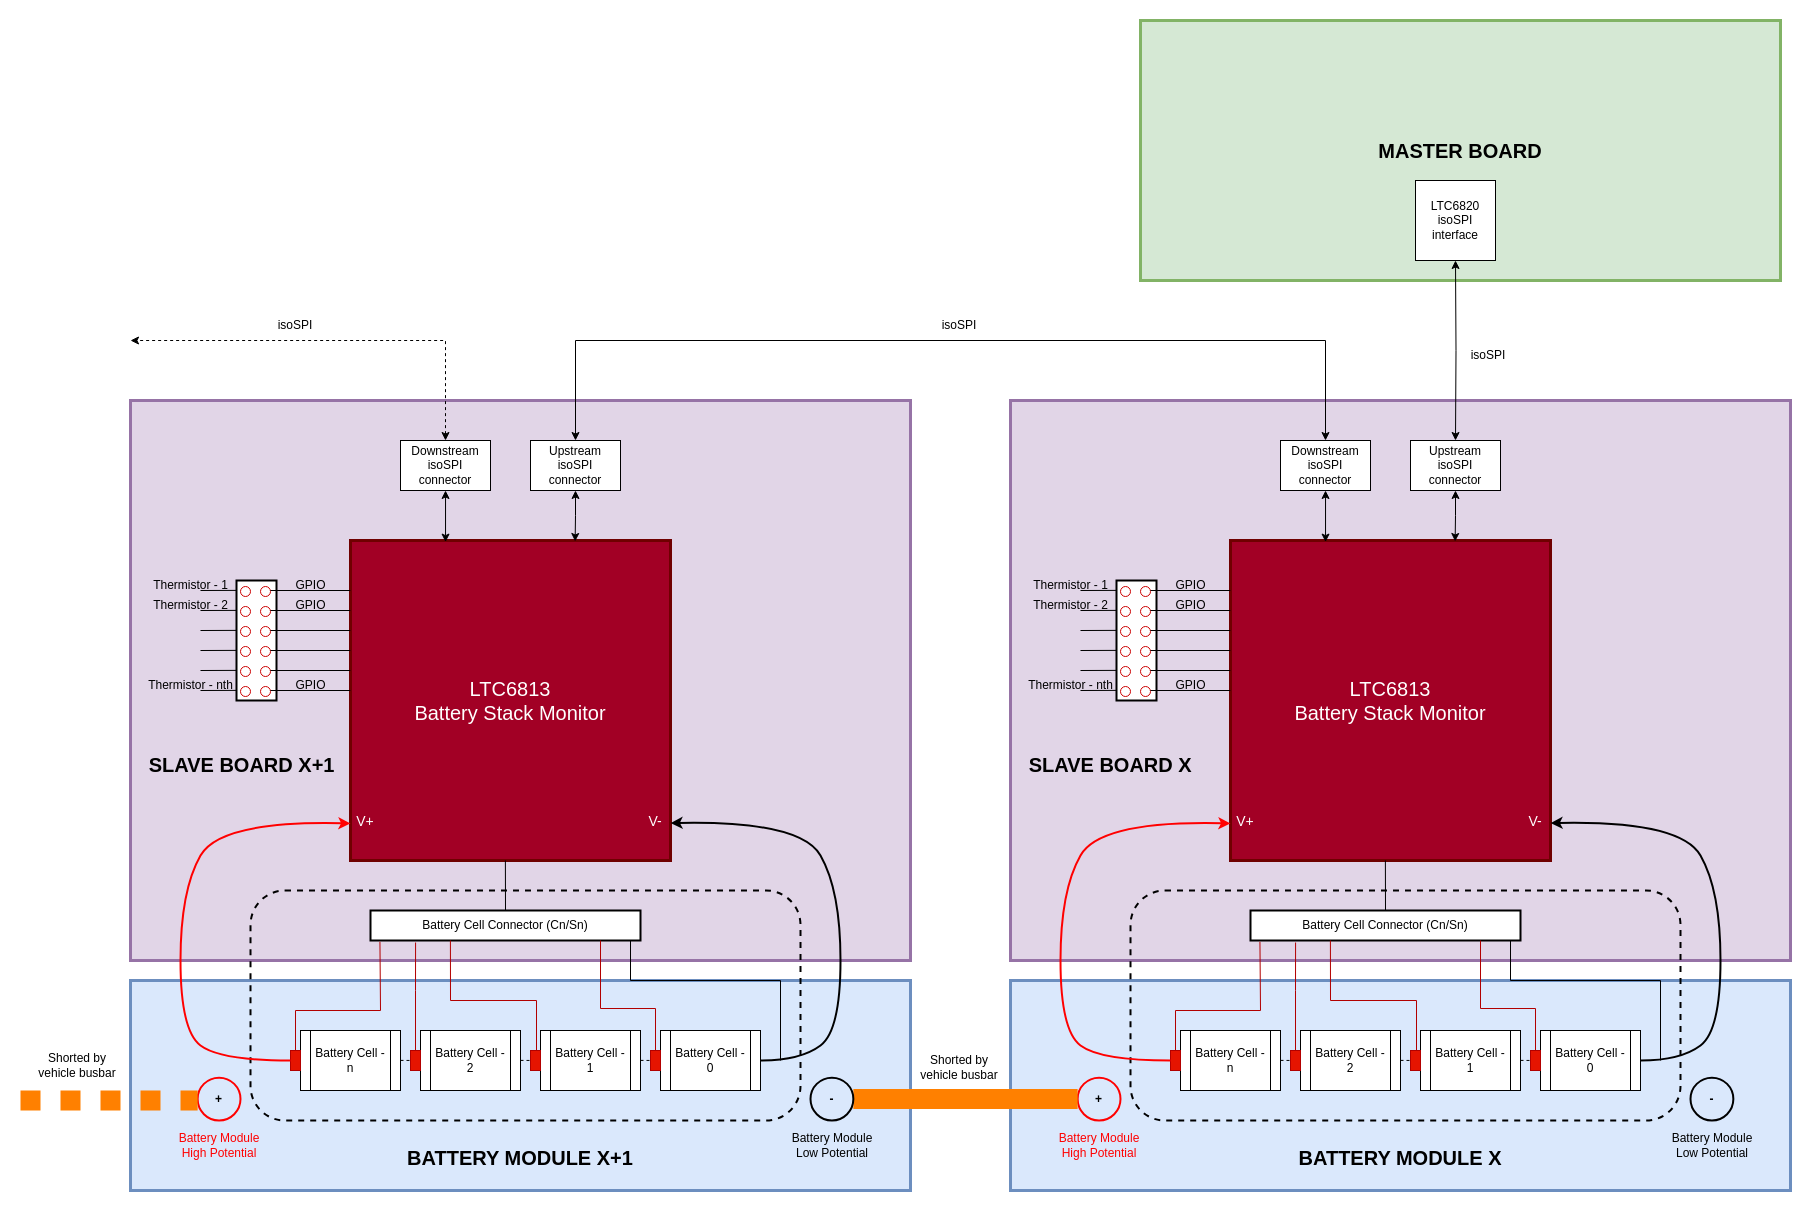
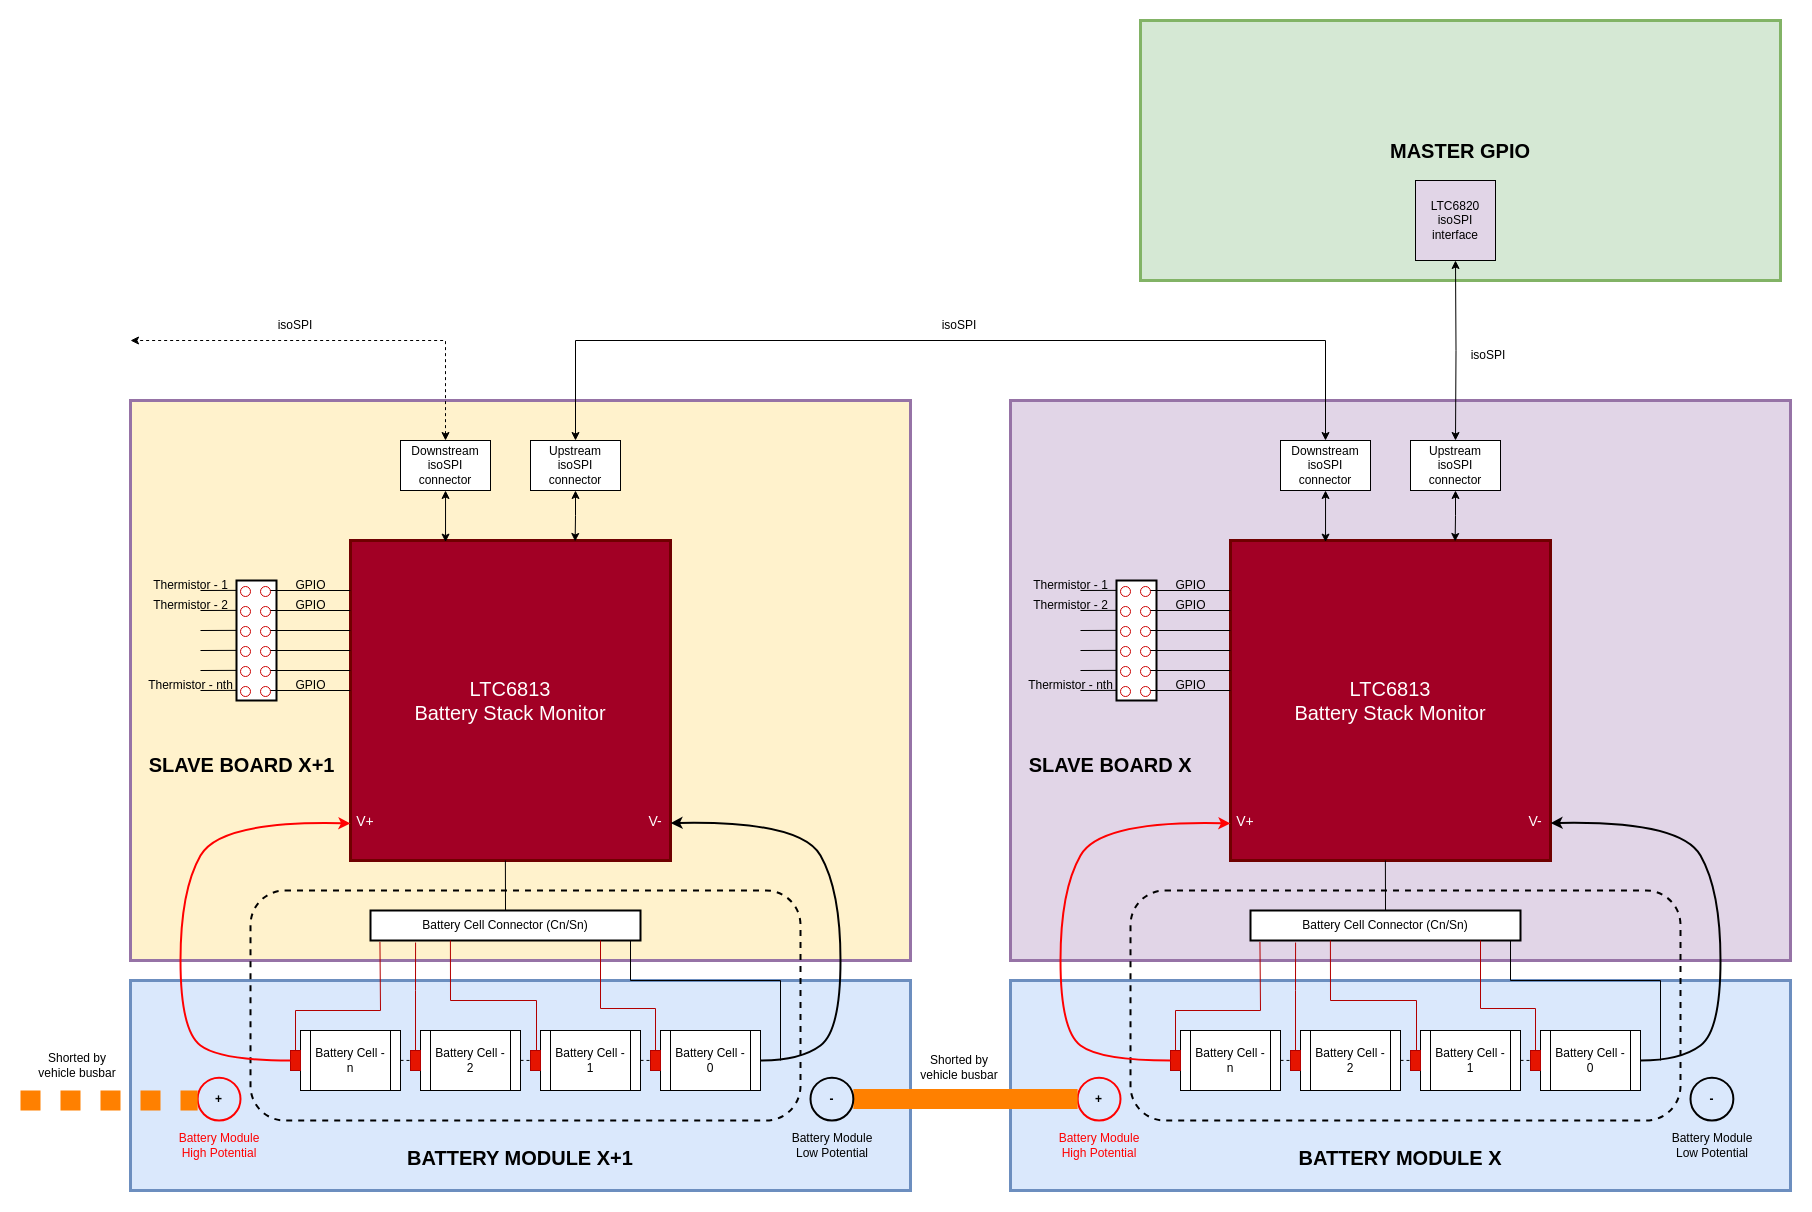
(1461, 151) -> (1461, 151)
(1456, 221) -> (1456, 221)
(180, 681) -> (180, 681)
